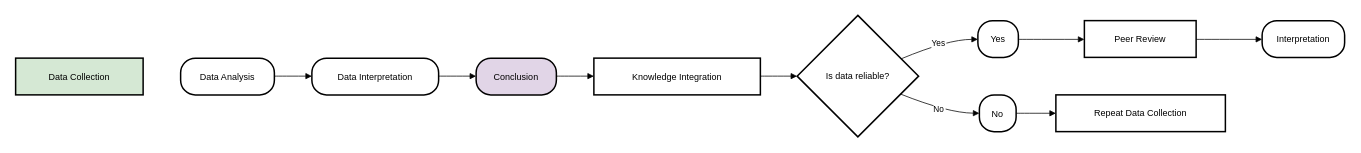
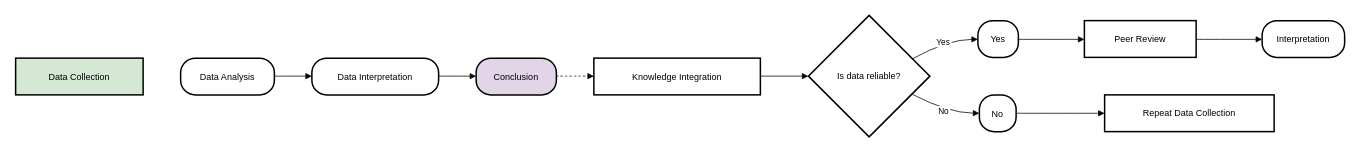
(573, 76) -> (573, 76)
(858, 76) -> (869, 76)
(1140, 113) -> (1189, 113)
